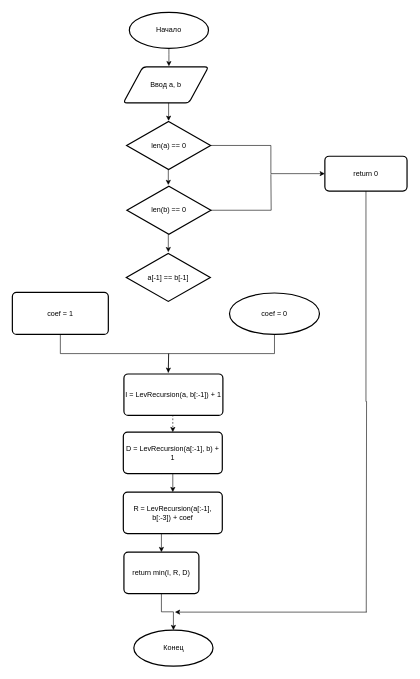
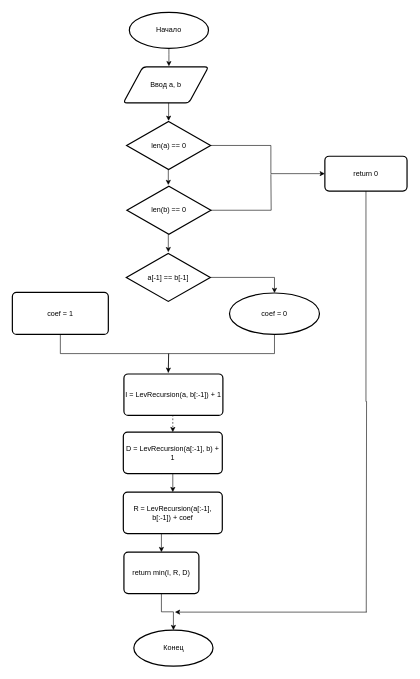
none -> (247, 278)
(173, 513) -> (173, 513)
